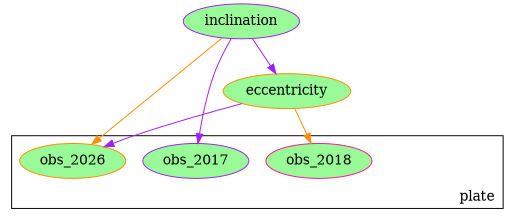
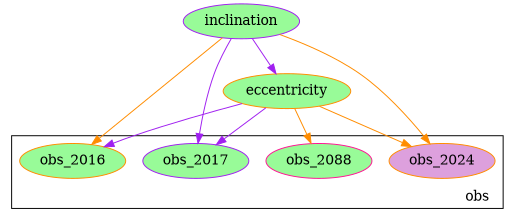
none -> (245, 123)
(73, 161) -> (73, 161)
(319, 161) -> (319, 161)
none -> (442, 161)
(477, 197) -> (477, 197)
